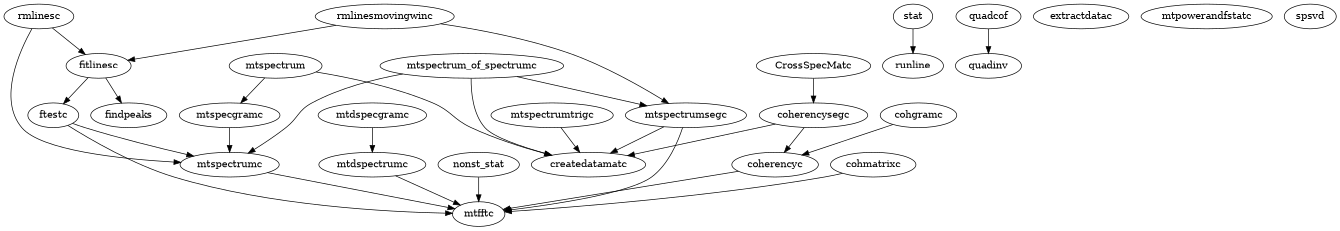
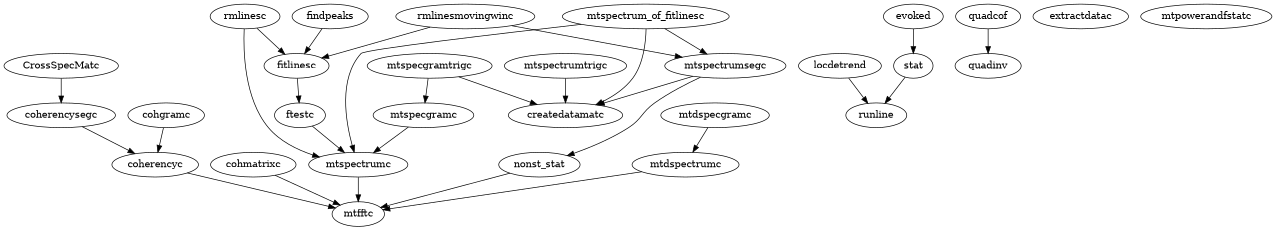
none -> (913, 16)
(1310, 16) -> none
(276, 66) -> (430, 66)
(472, 66) -> (646, 16)
none -> (840, 66)
(112, 88) -> (315, 38)
(705, 139) -> none
(641, 183) -> (639, 119)
(250, 195) -> none
